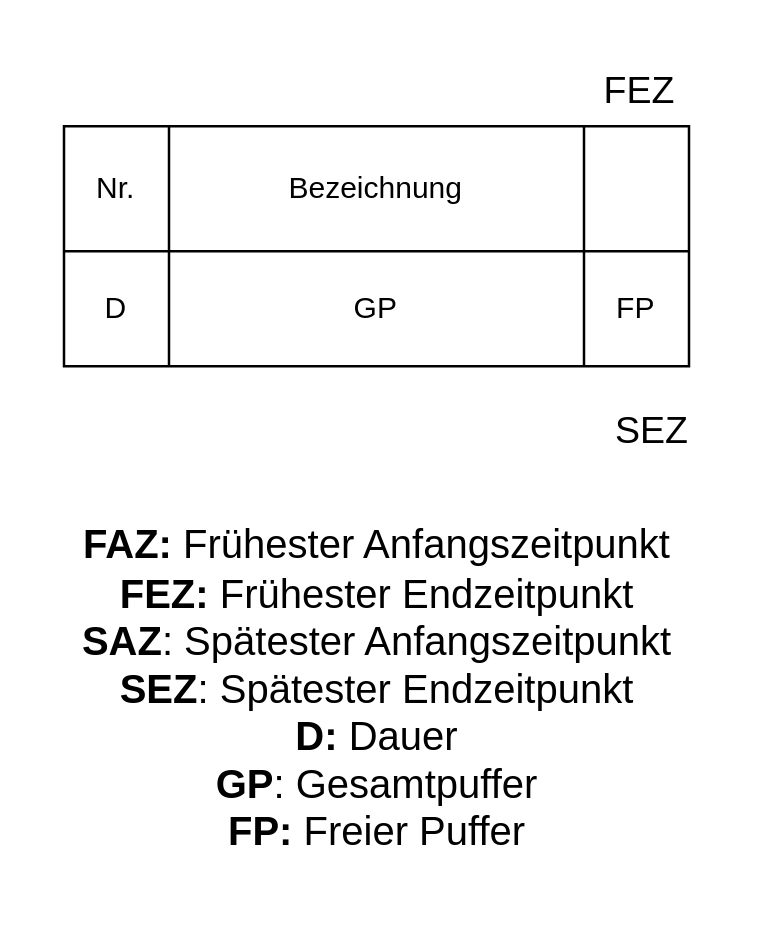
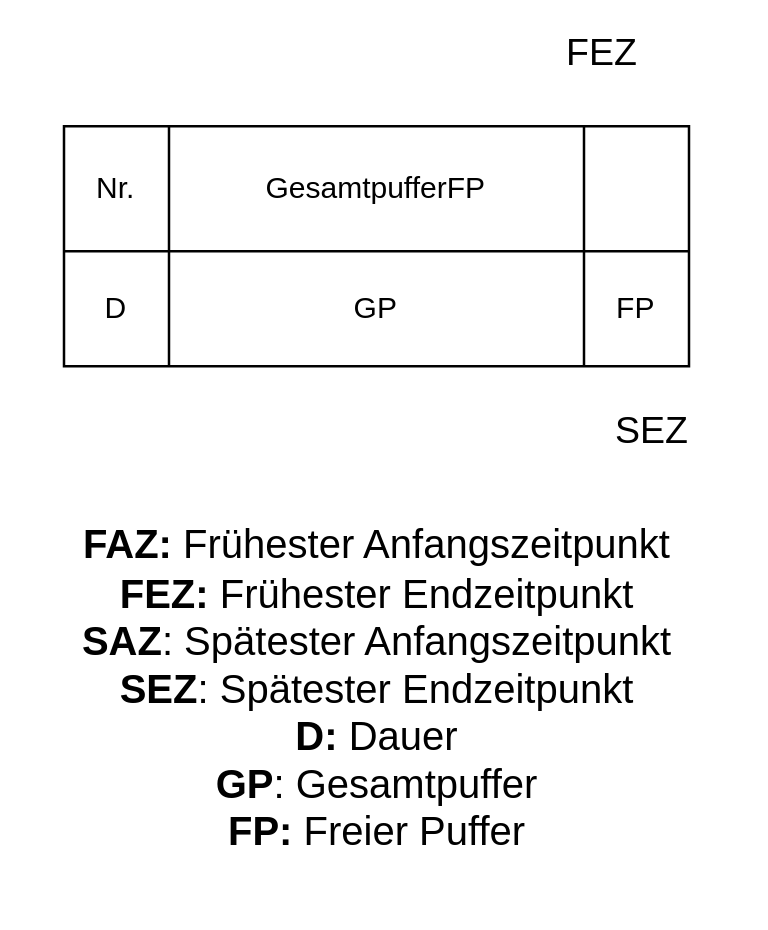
(639, 89) -> (601, 51)
(376, 189) -> (376, 189)
